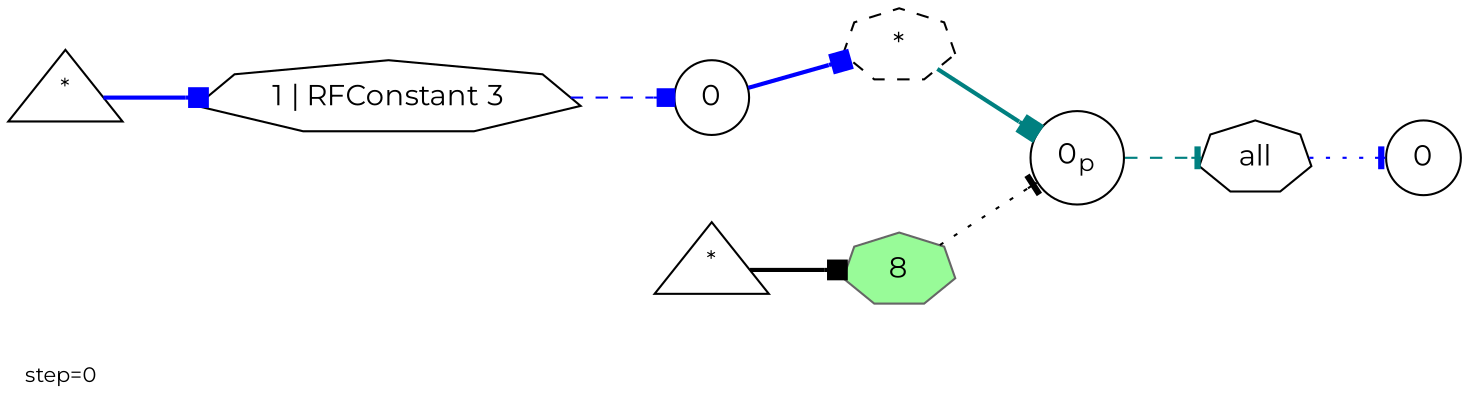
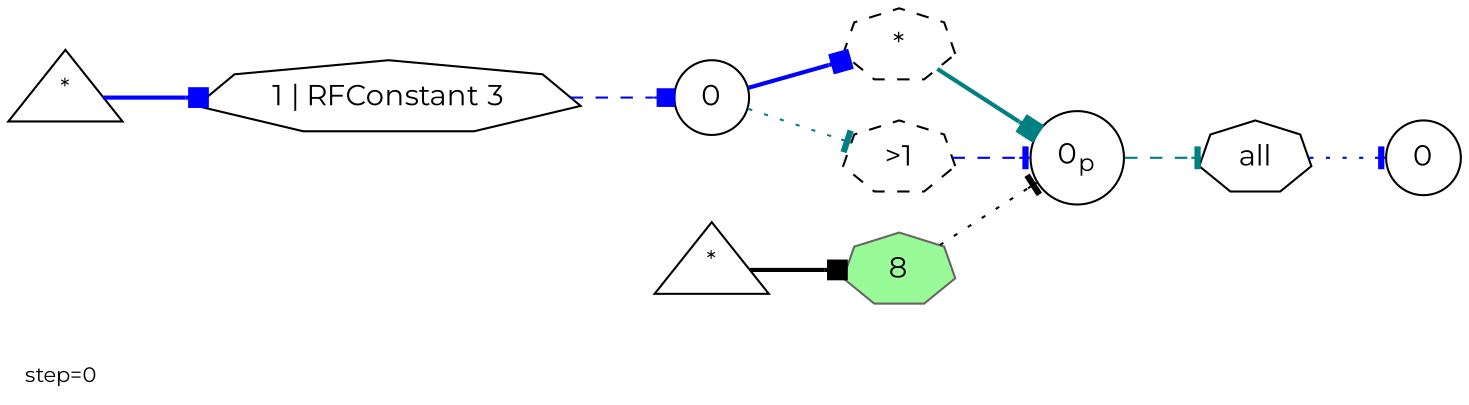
none -> (899, 158)
